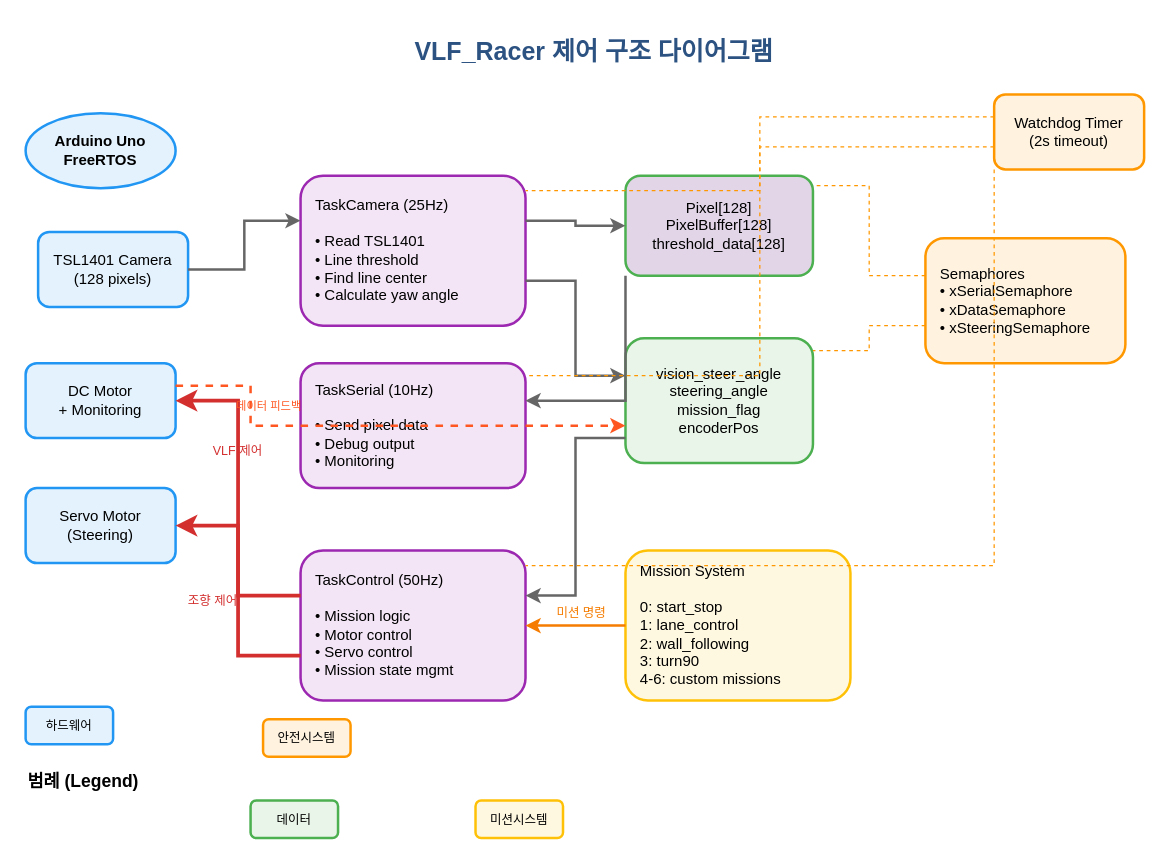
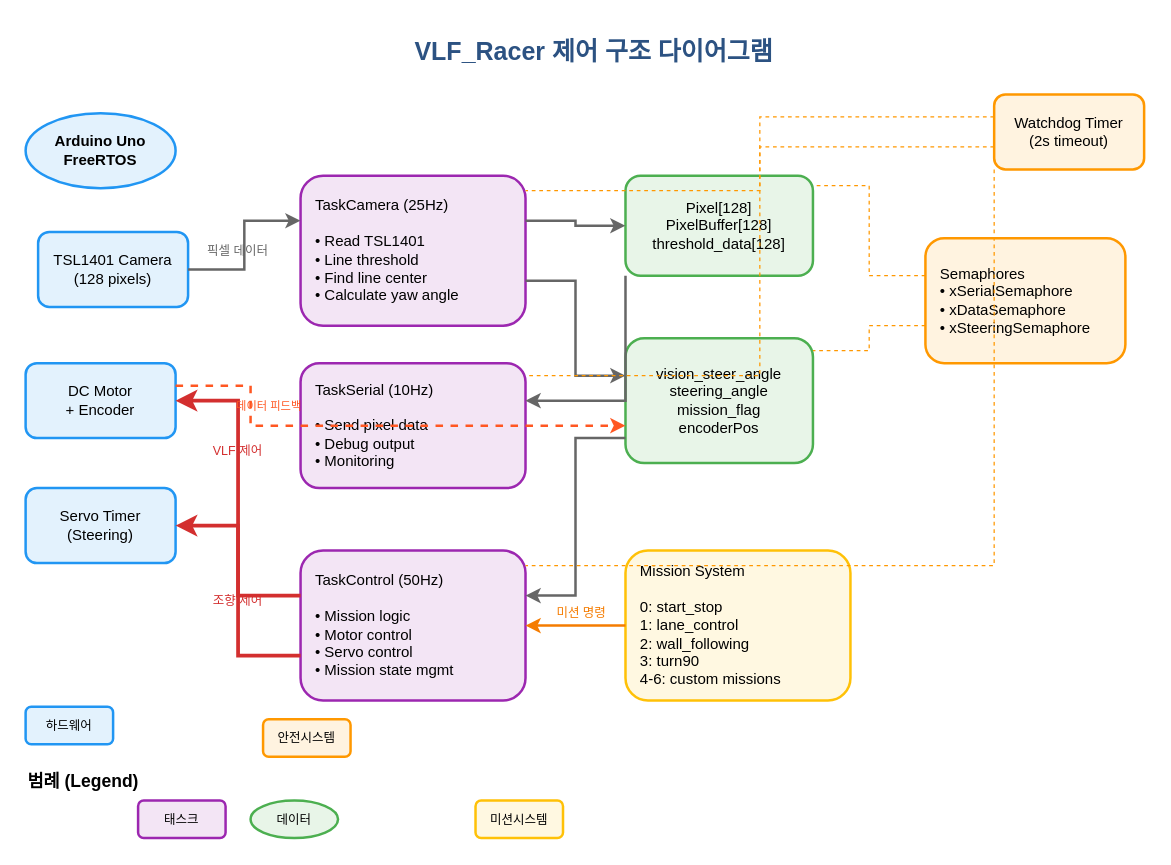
(719, 226) -> (719, 226)
none -> (238, 251)
(101, 401) -> (101, 401)
(101, 526) -> (101, 526)
(213, 601) -> (238, 601)
none -> (182, 819)
(294, 819) -> (294, 819)
